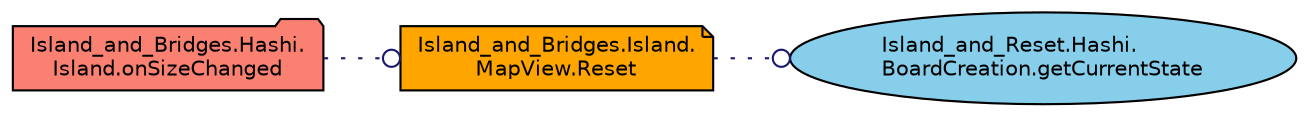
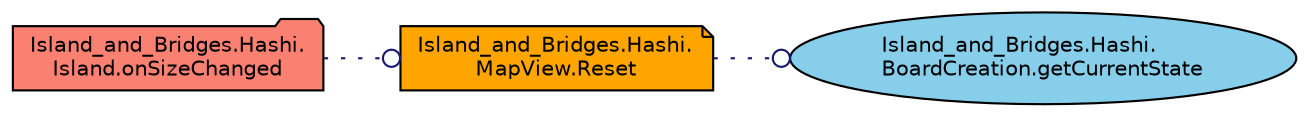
(557, 58) -> (557, 58)
(1043, 58) -> (1043, 58)
